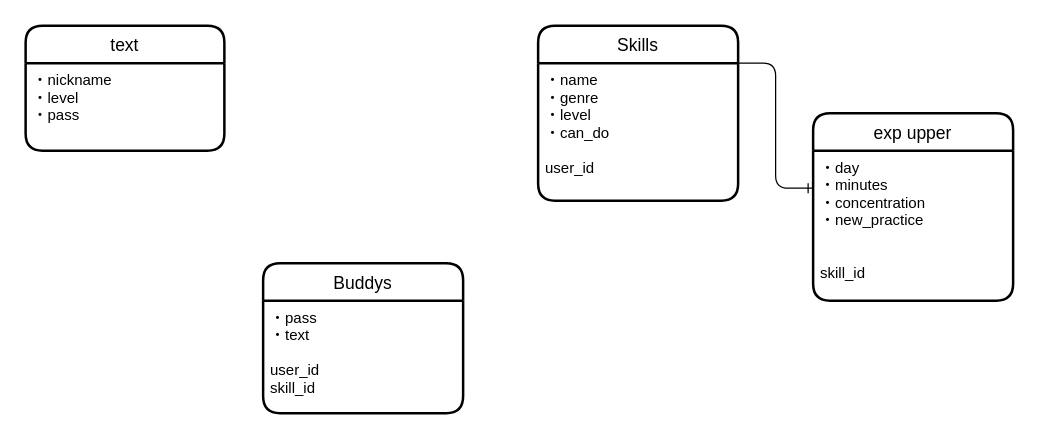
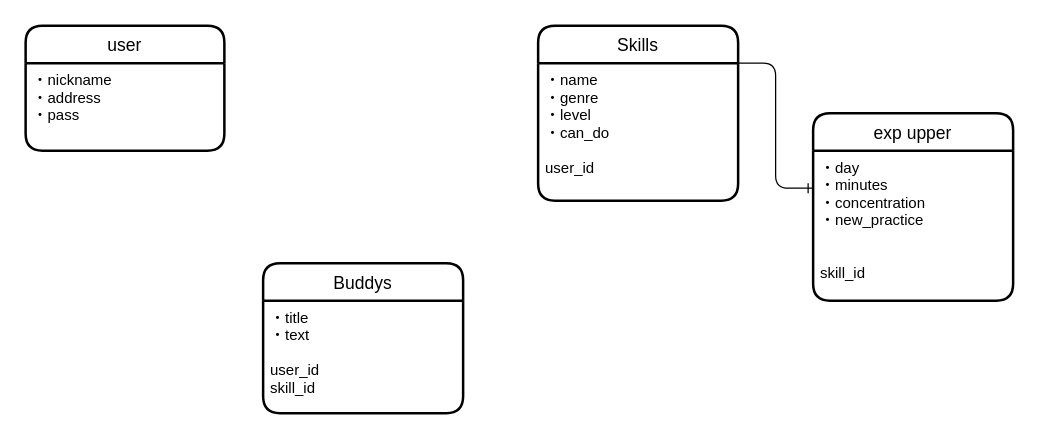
(124, 45) -> (124, 45)
(72, 80) -> (72, 80)
(294, 318) -> (295, 318)
